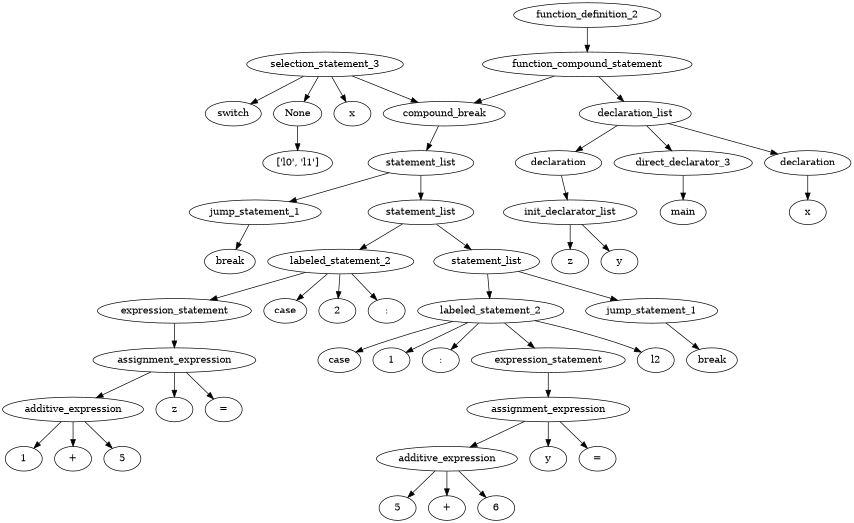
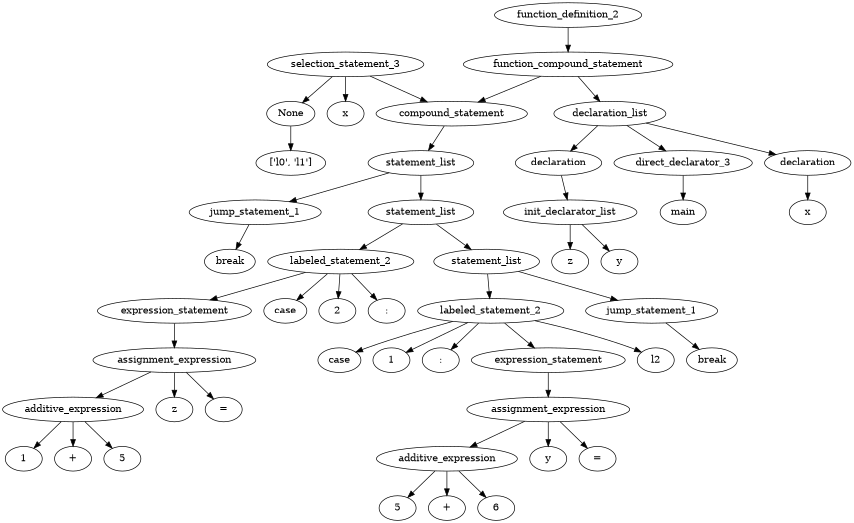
(233, 114) -> none
(444, 114) -> (452, 114)
